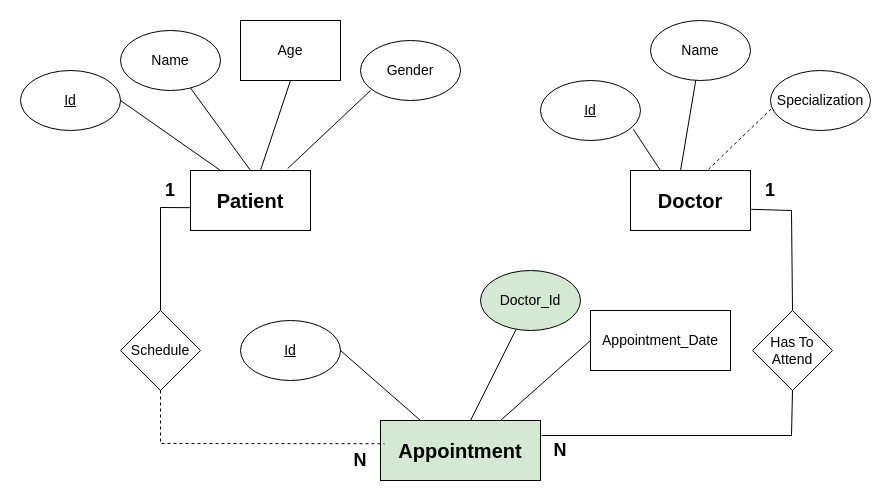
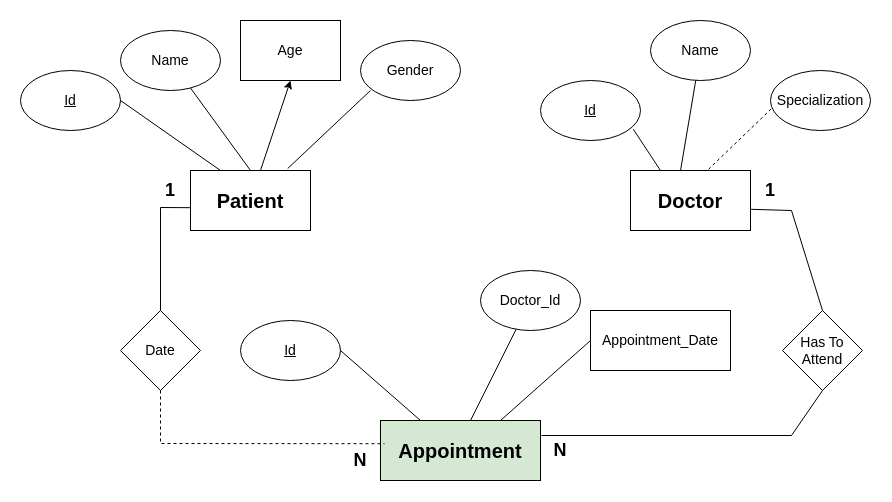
(289, 85) -> (288, 88)
(531, 301) -> (531, 301)
(161, 351) -> (161, 351)
(793, 351) -> (823, 351)
